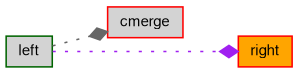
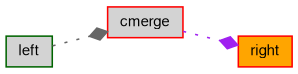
(136, 52) -> (201, 36)
